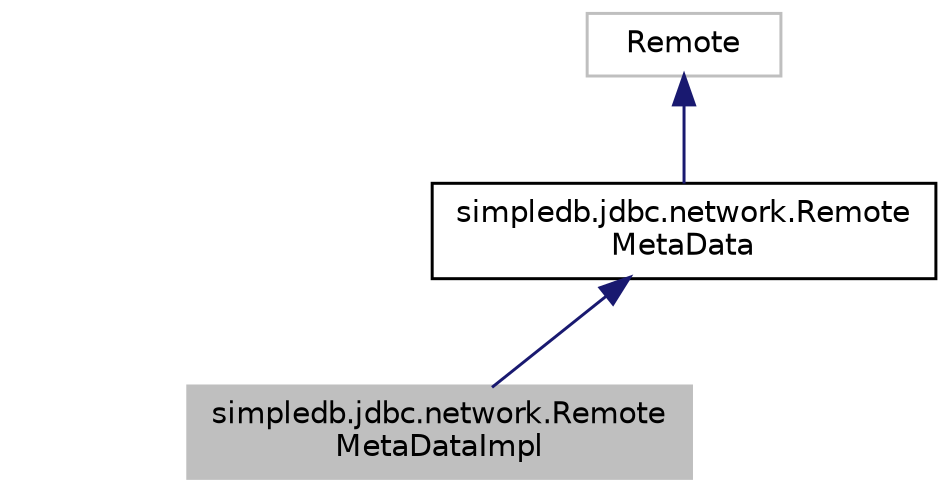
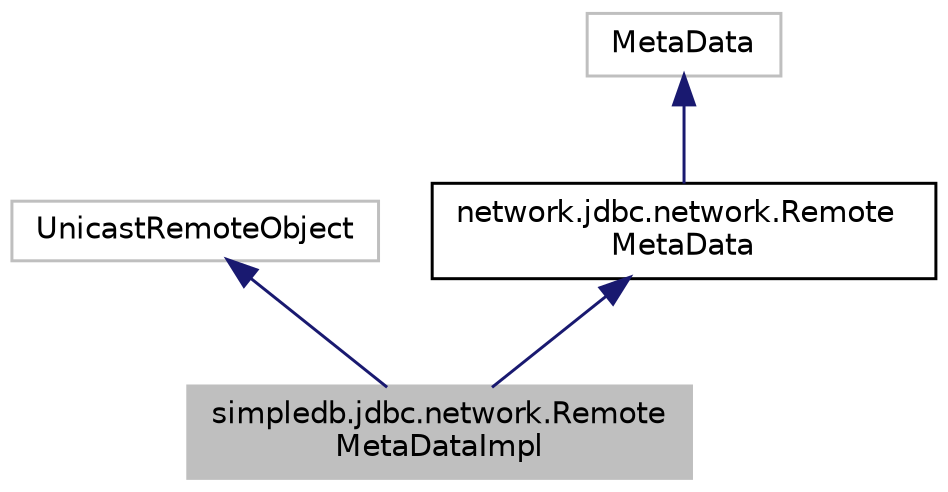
(684, 45) -> (684, 45)
none -> (195, 231)
(684, 231) -> (684, 231)
